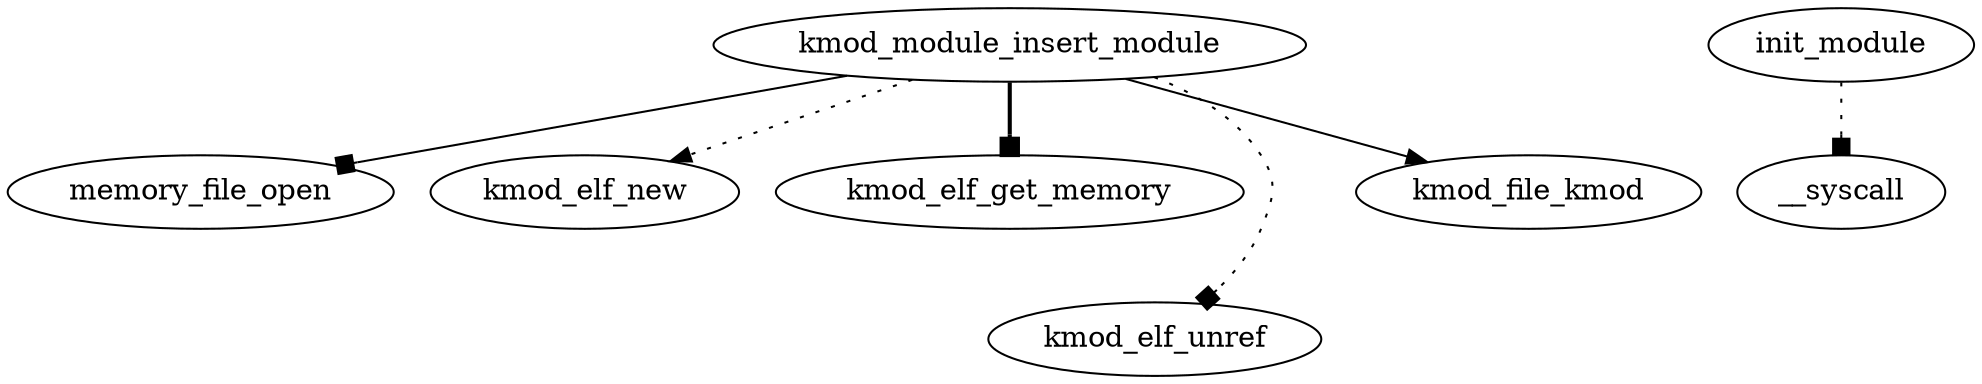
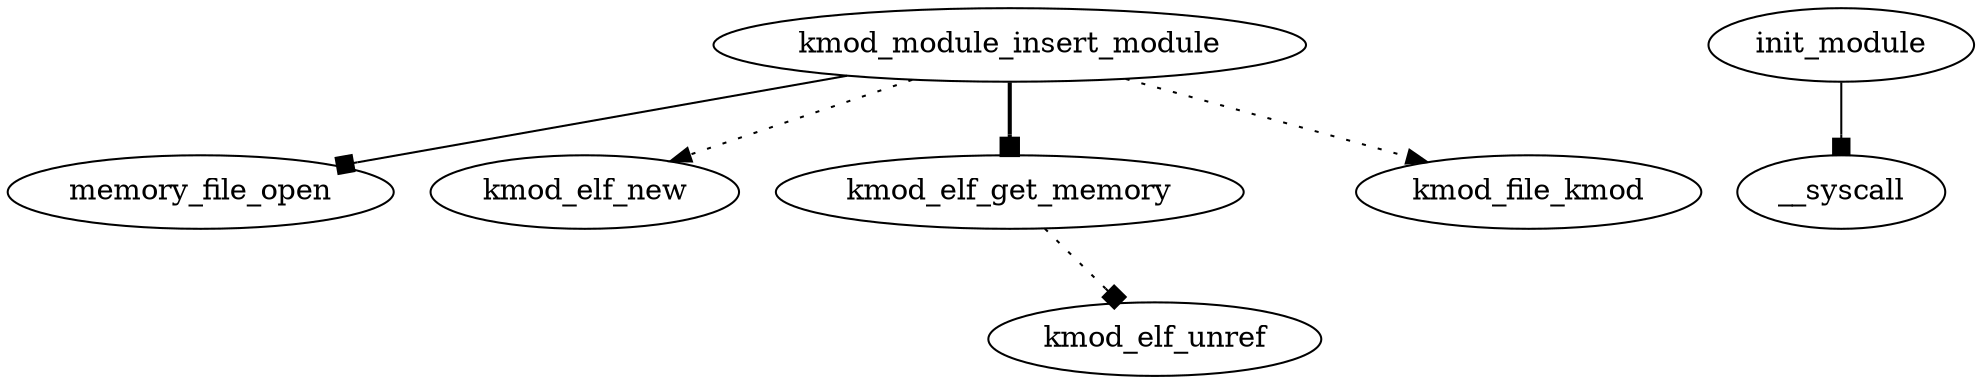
(1841, 108) -> (1841, 108)
(1266, 118) -> (1266, 118)
(1266, 163) -> (1075, 259)
